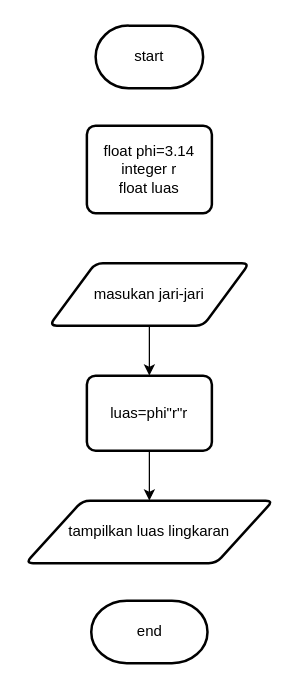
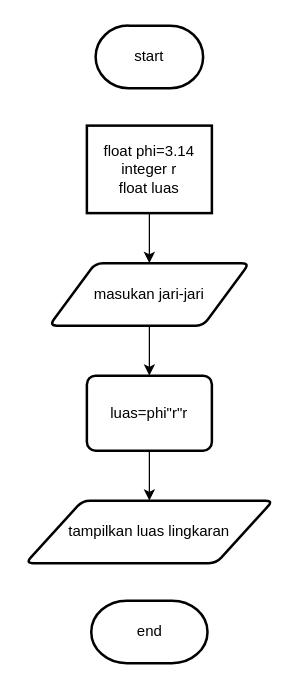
(149, 169) -> (149, 169)
none -> (149, 234)
